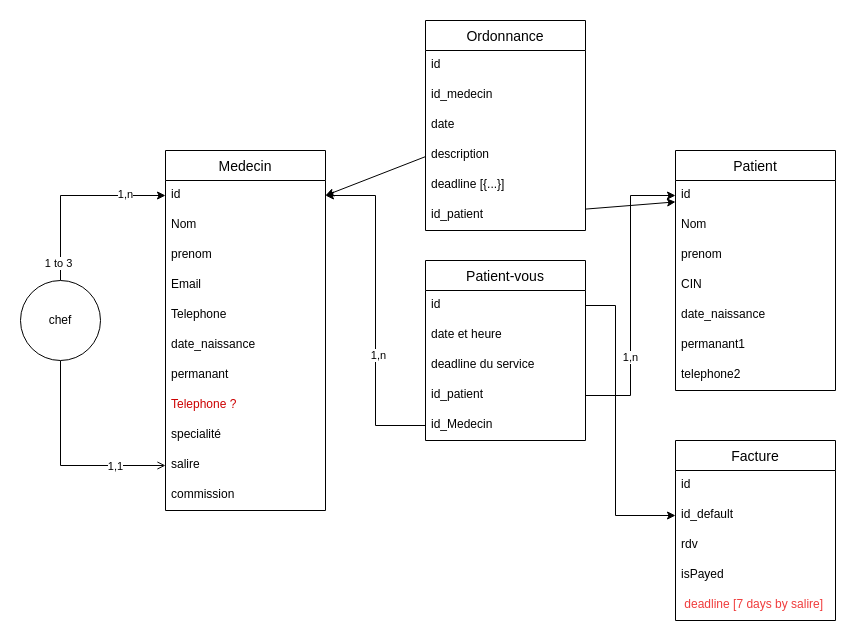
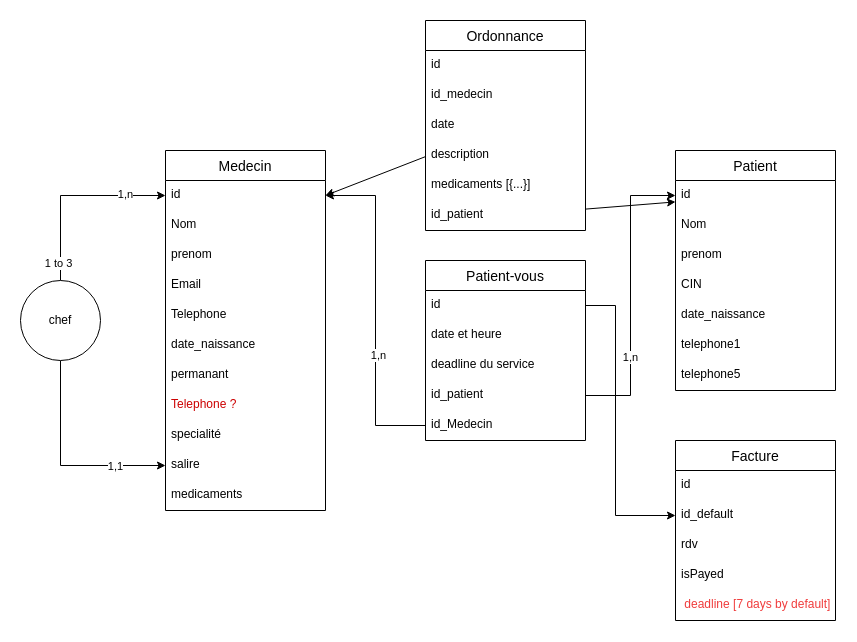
(475, 184) -> (487, 184)
(715, 344) -> (713, 344)
(713, 374) -> (713, 374)
(158, 466) -> (157, 466)
(201, 494) -> (206, 494)
(759, 604) -> (764, 604)
